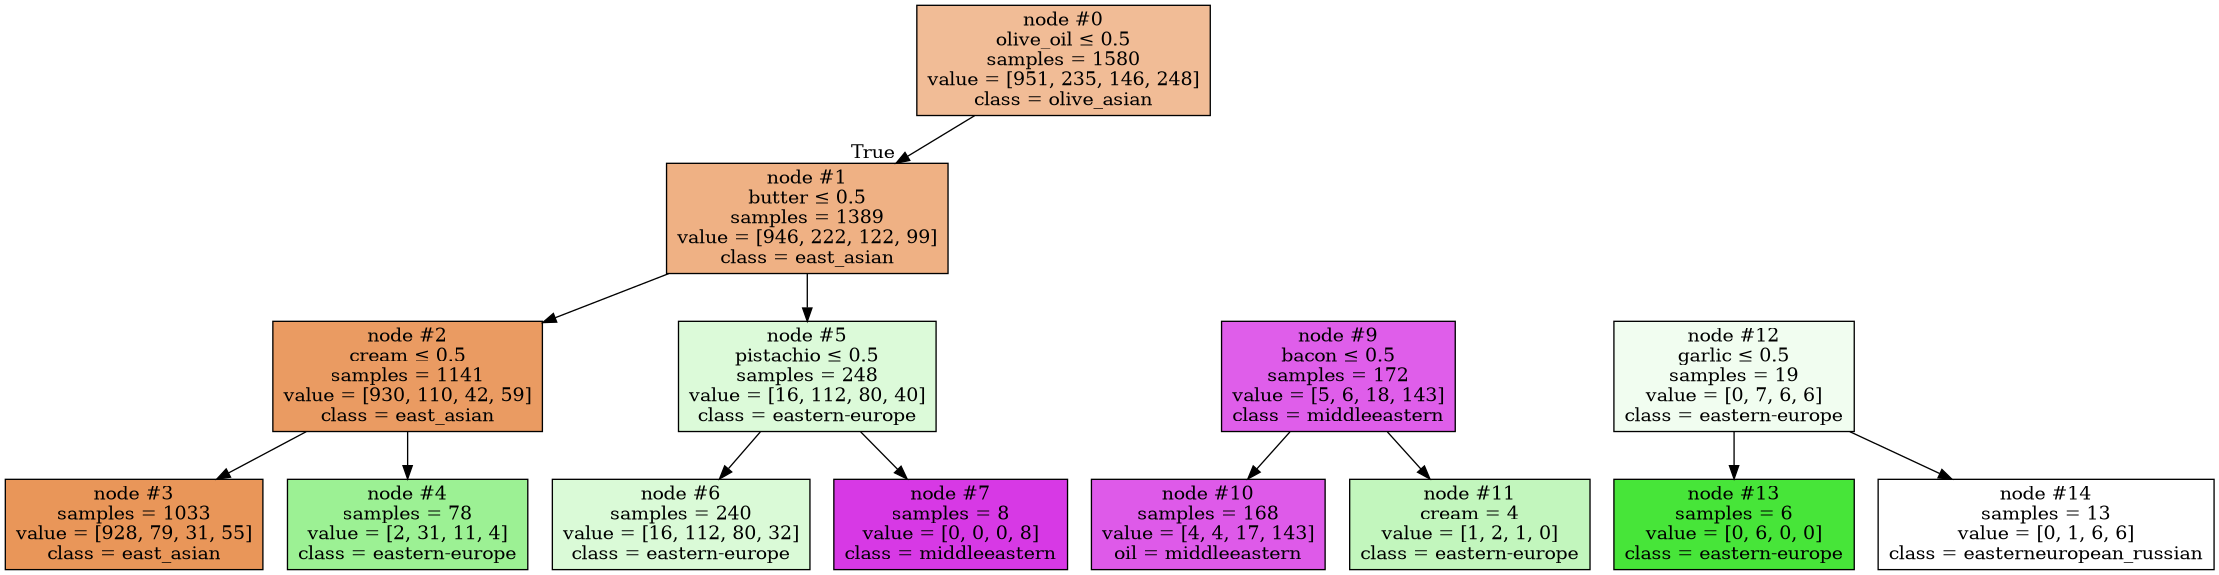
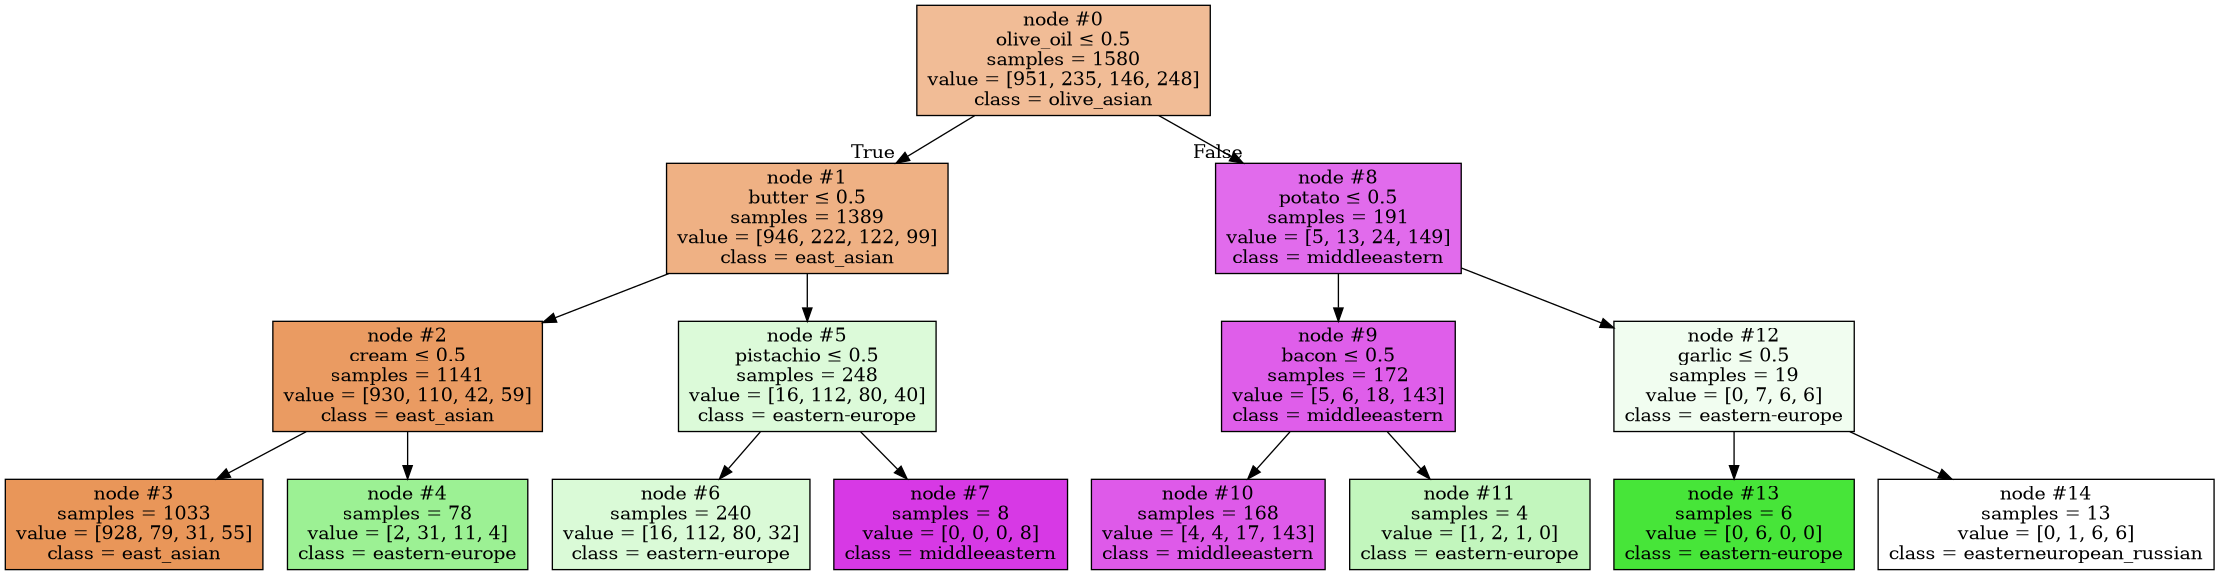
none -> (1338, 218)
(1470, 514) -> (1470, 514)
(1208, 554) -> (1208, 554)
